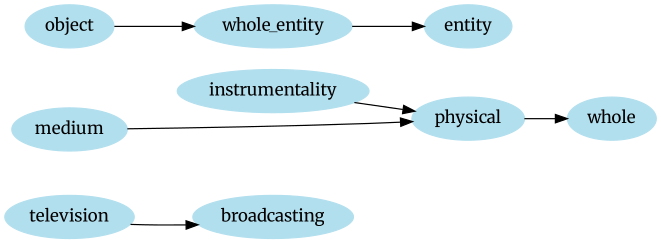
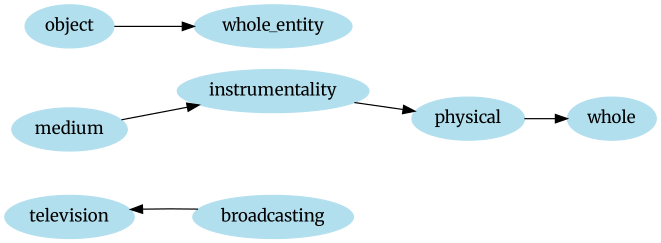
(468, 26) -> none
(264, 126) -> (154, 114)
(158, 225) -> (170, 209)
